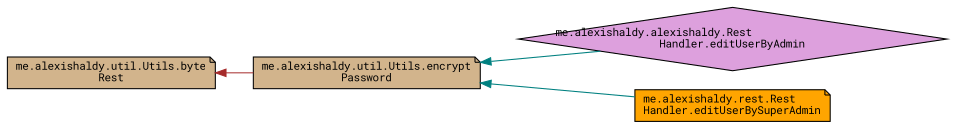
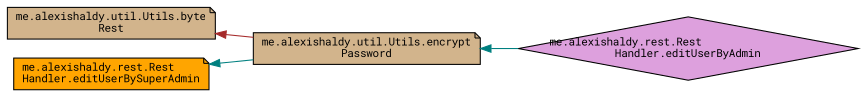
(733, 39) -> (688, 49)
(563, 90) -> (237, 61)
